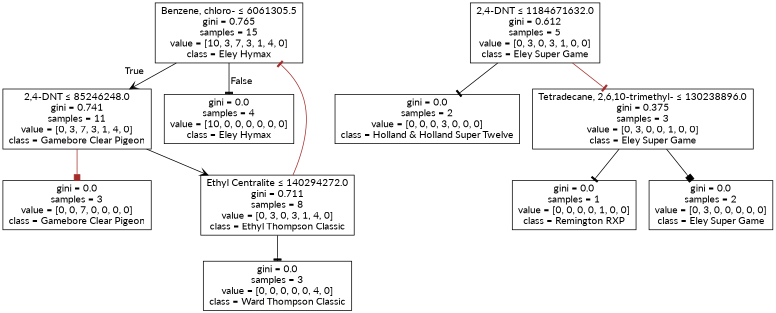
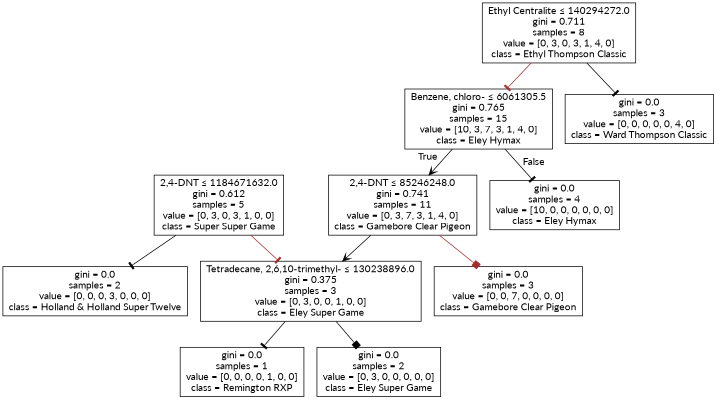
(535, 54) -> (219, 226)
(174, 161) -> (359, 246)
